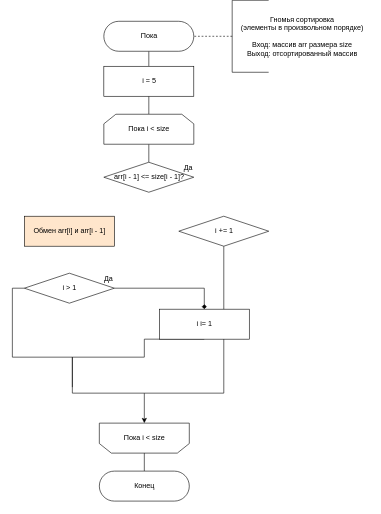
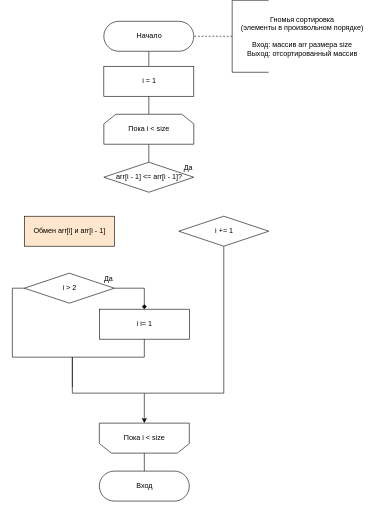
(149, 36) -> (149, 36)
(149, 81) -> (149, 81)
(149, 177) -> (149, 177)
(70, 288) -> (70, 288)
(204, 324) -> (144, 324)
(145, 486) -> (145, 486)
